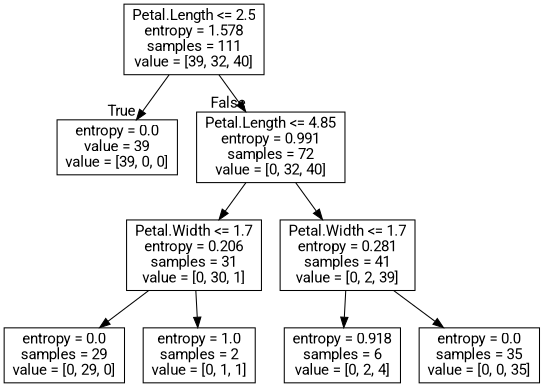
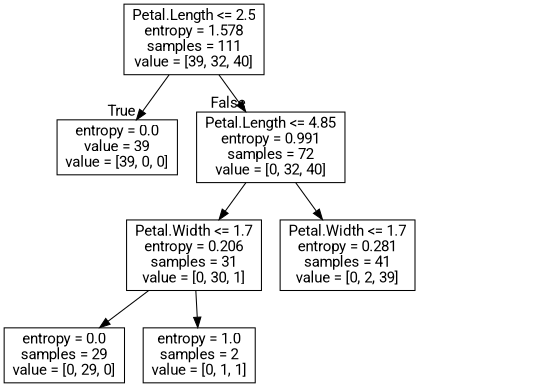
(342, 355) -> none
(479, 355) -> none
